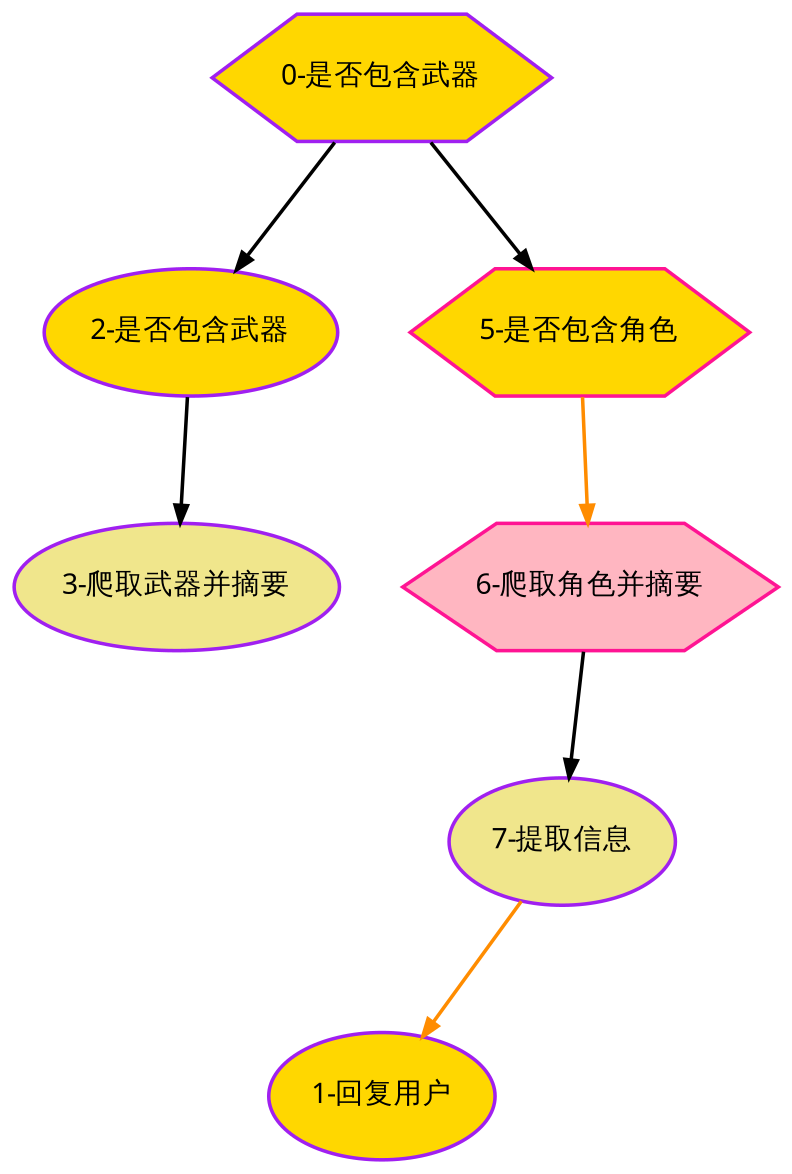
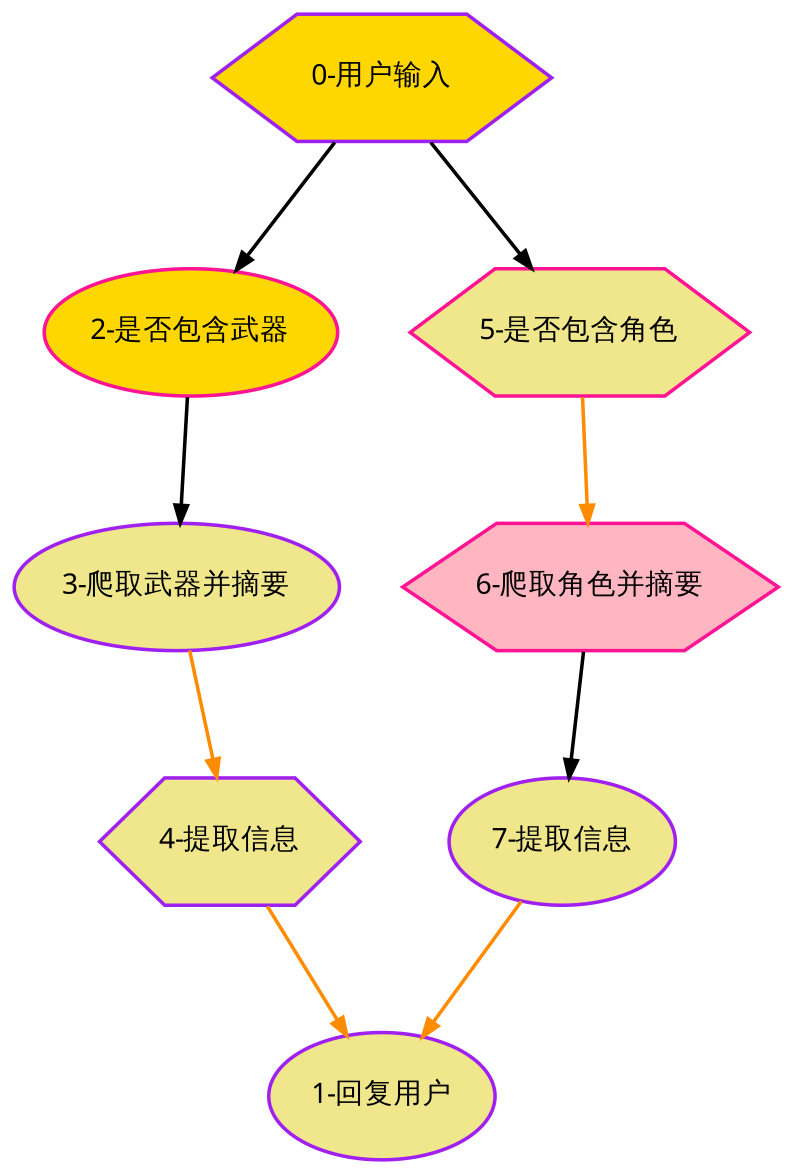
(382, 78) -> (382, 78)
(191, 332) -> (191, 332)
(580, 332) -> (580, 332)
none -> (230, 842)
(382, 1096) -> (382, 1096)
